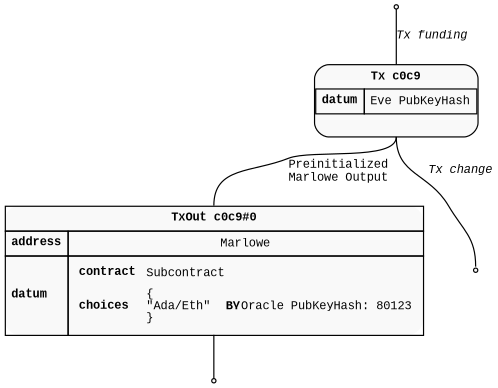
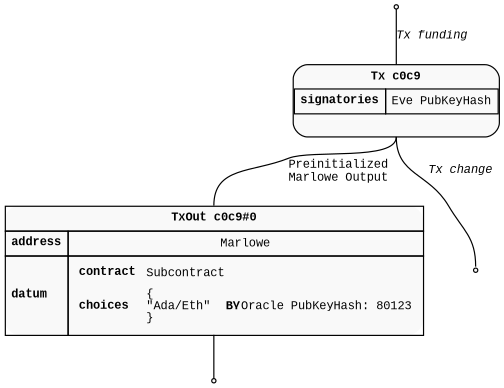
(340, 100) -> (340, 100)
